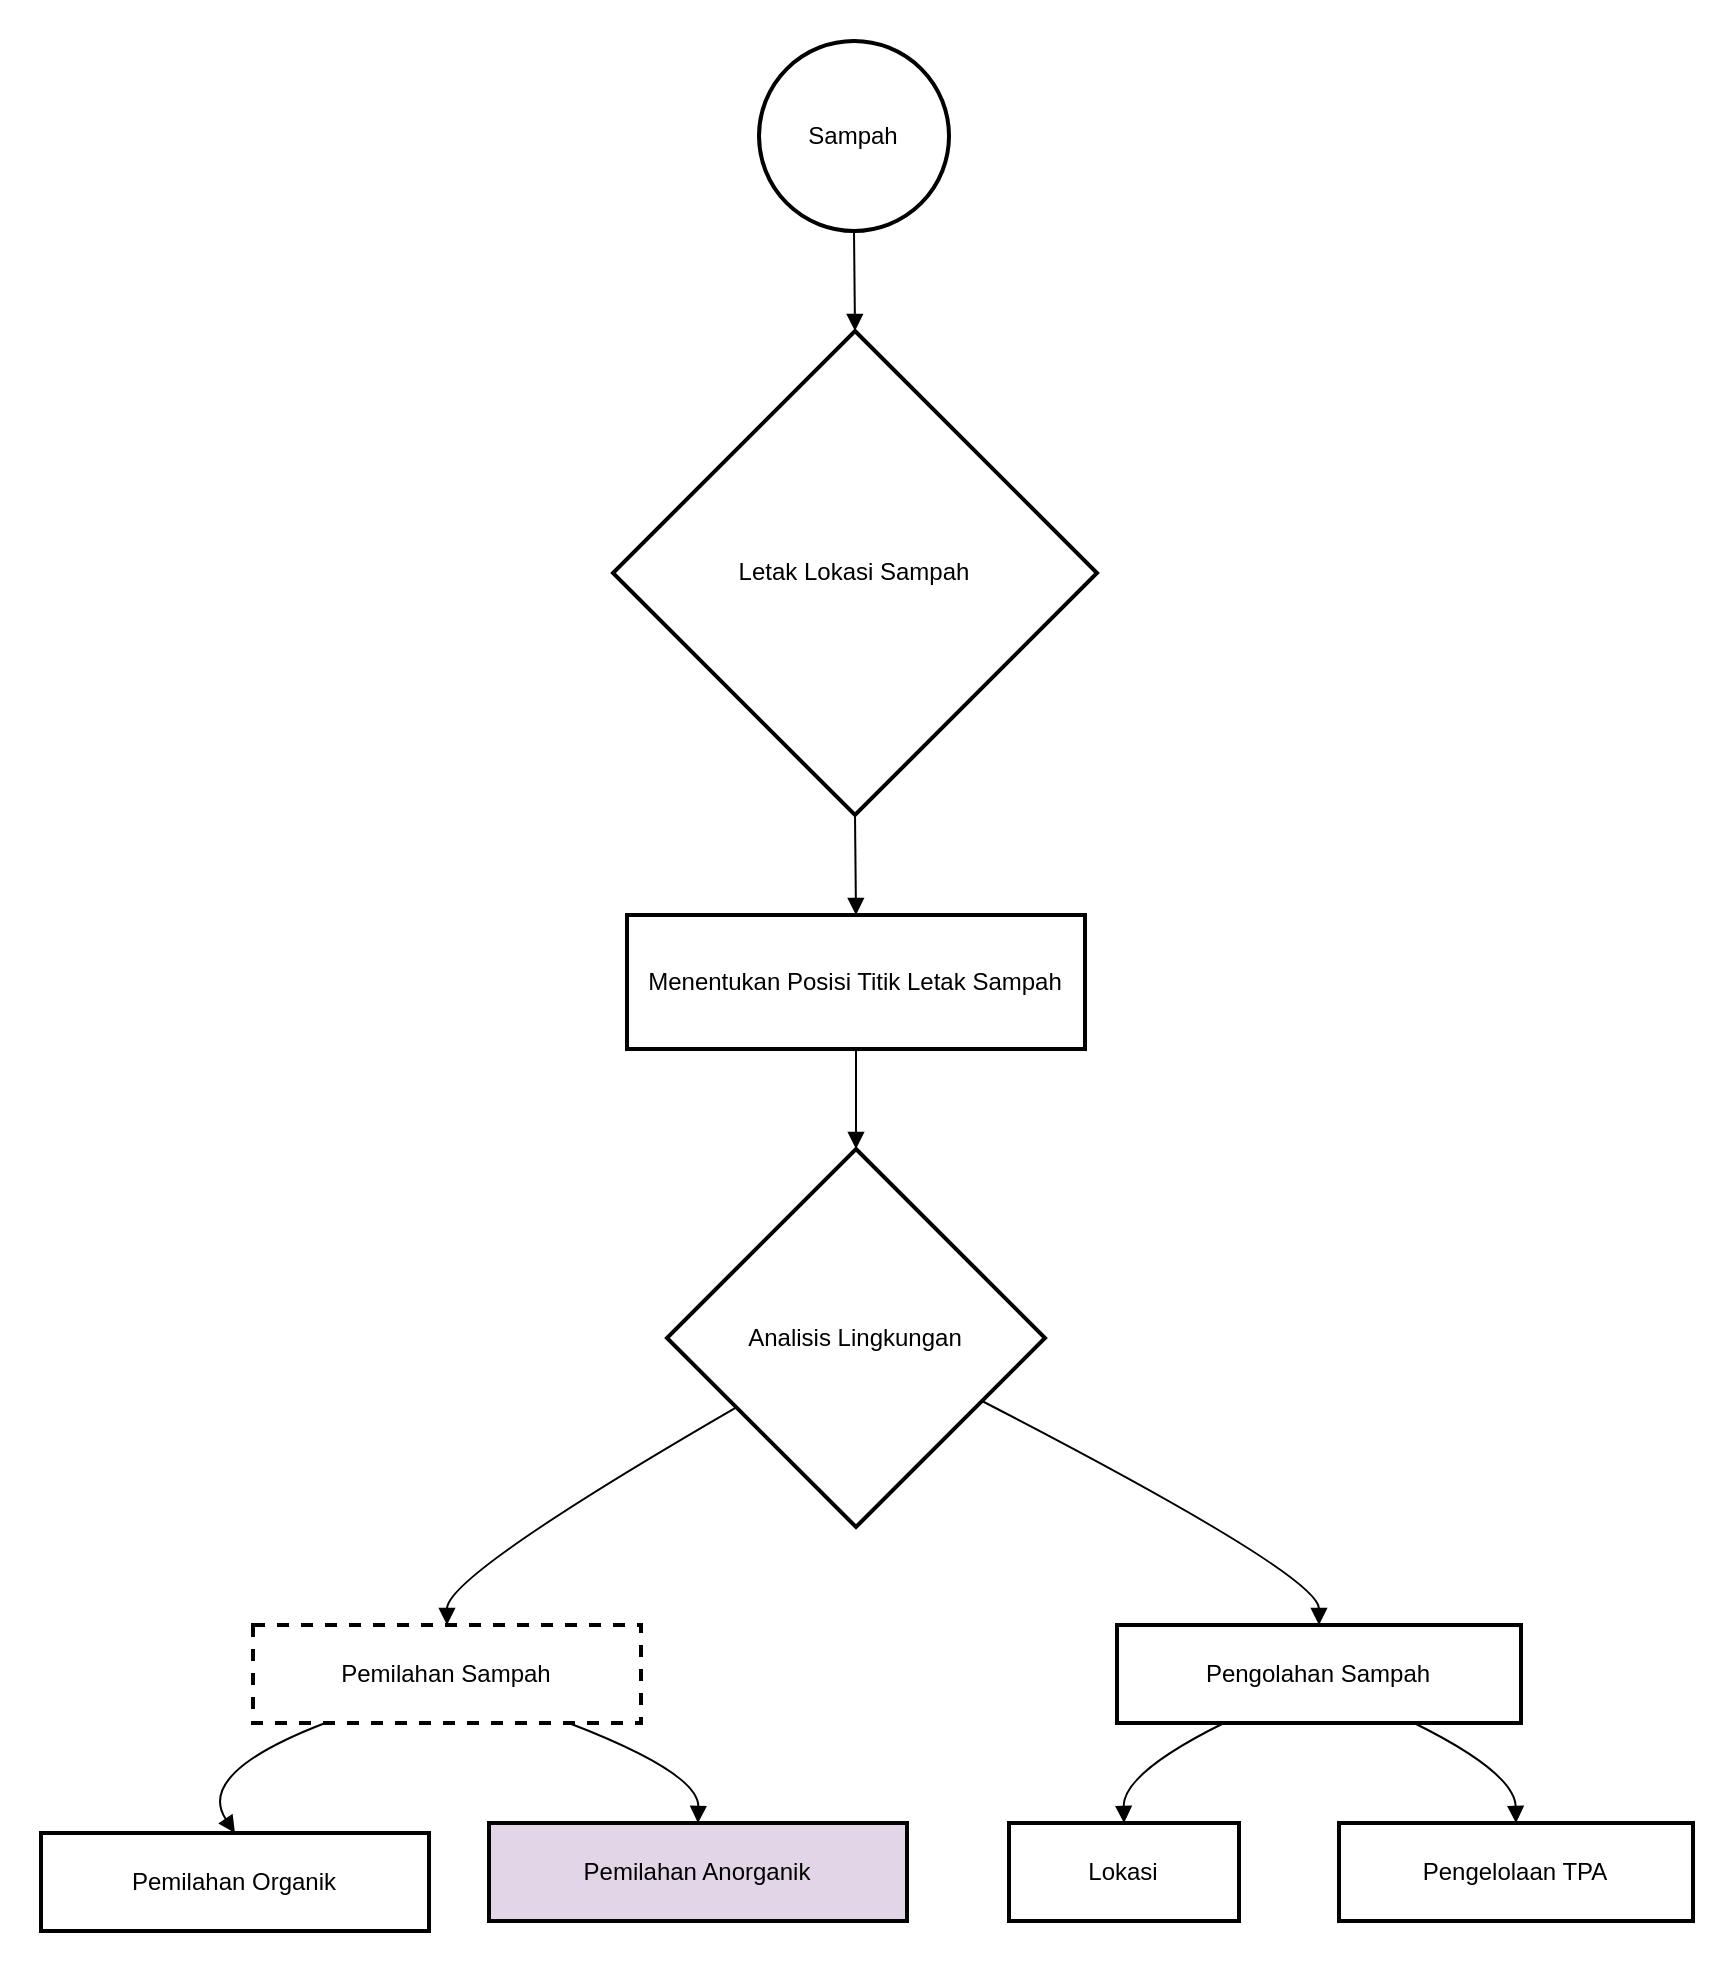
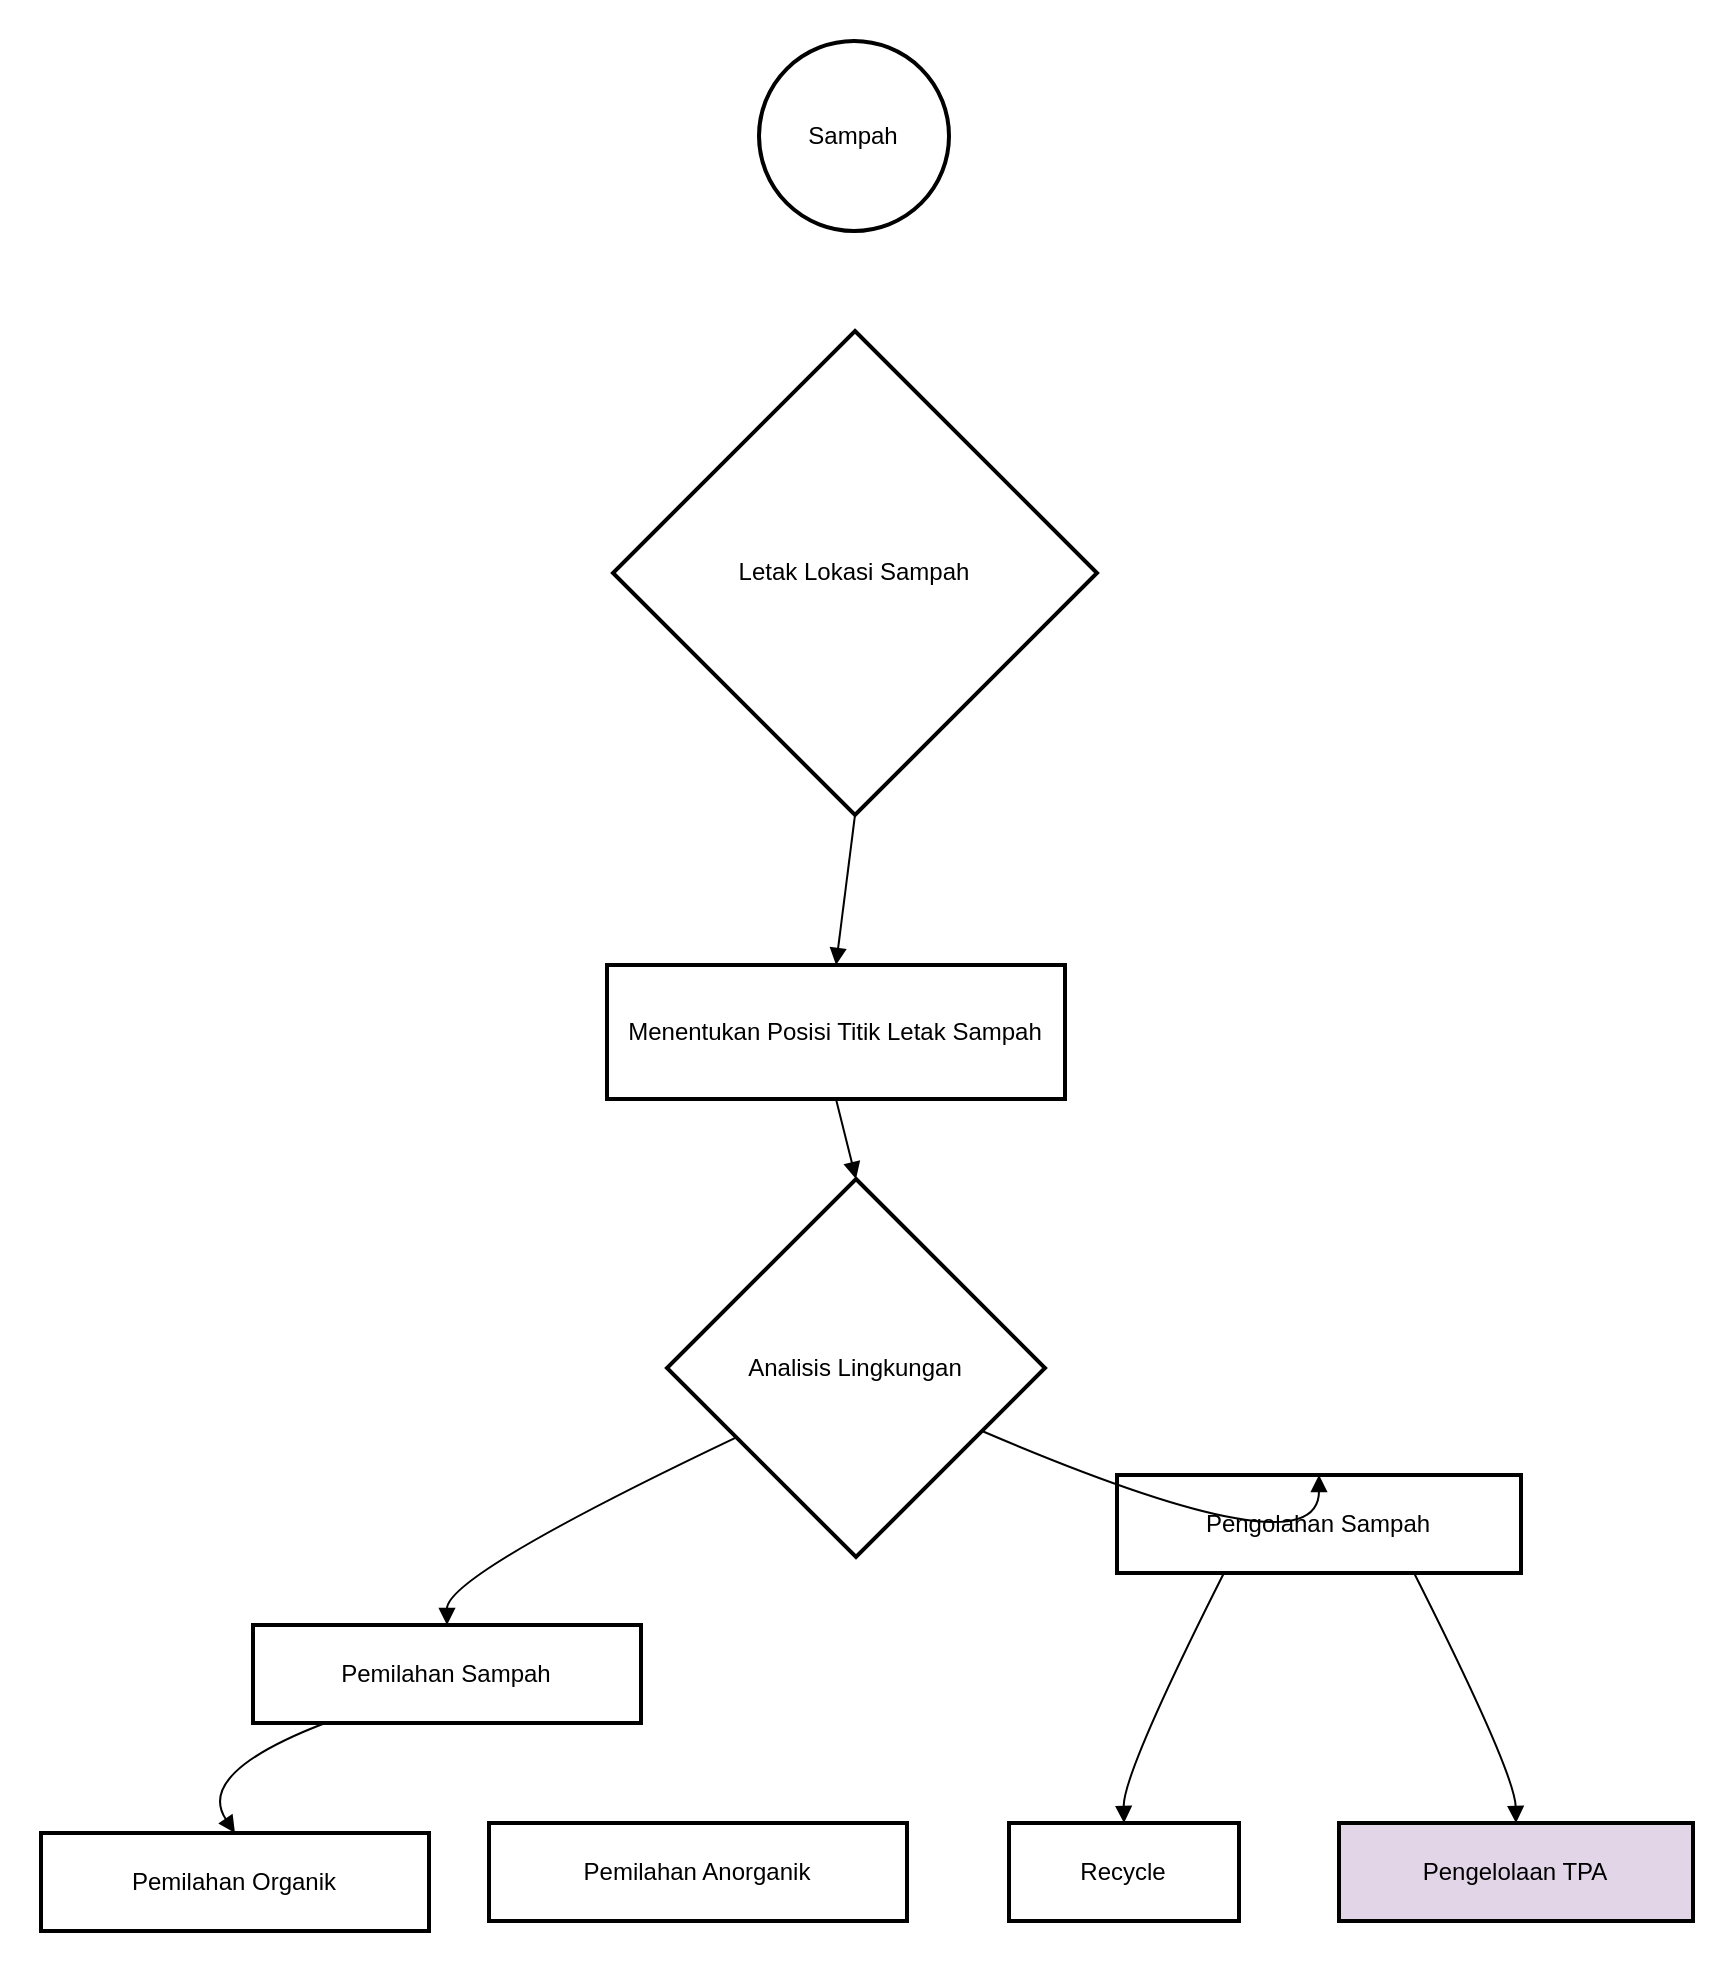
(854, 273) -> none
(856, 982) -> (836, 1032)
(856, 1338) -> (856, 1368)
(447, 1674) -> (447, 1674)
(1319, 1674) -> (1319, 1524)
(641, 1755) -> none
(698, 1872) -> (698, 1872)
(1516, 1872) -> (1516, 1872)
(1124, 1873) -> (1124, 1873)
